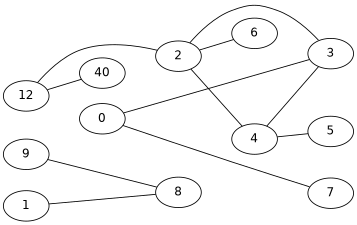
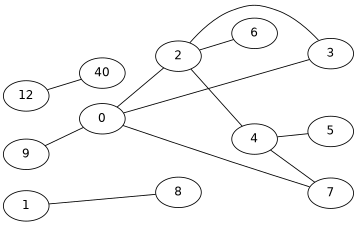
(92, 47) -> (140, 87)
(293, 96) -> (293, 166)
(102, 173) -> (64, 137)
